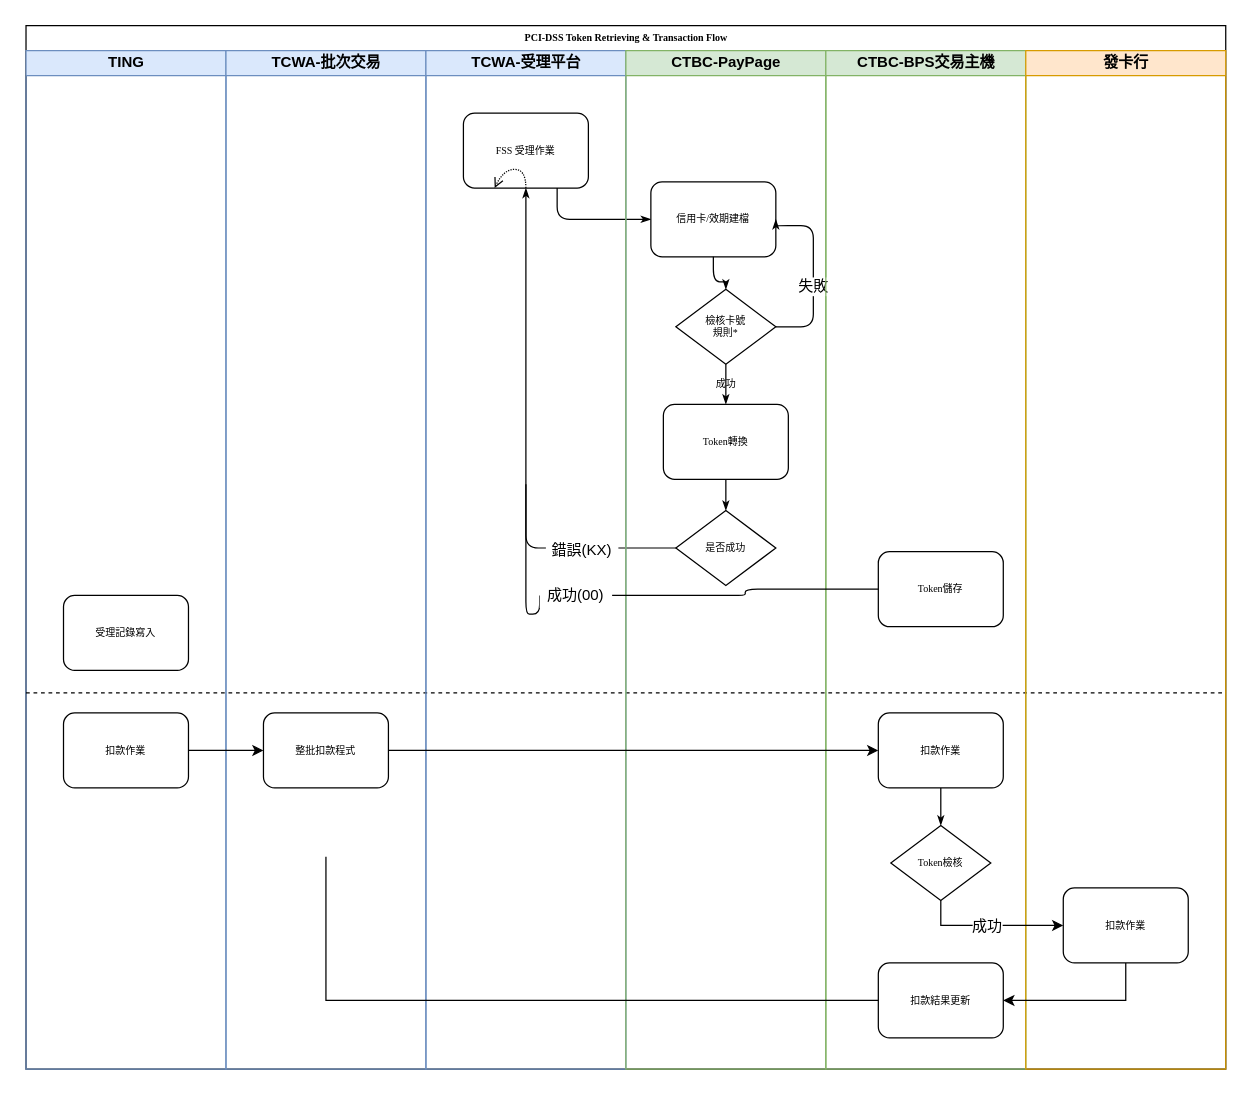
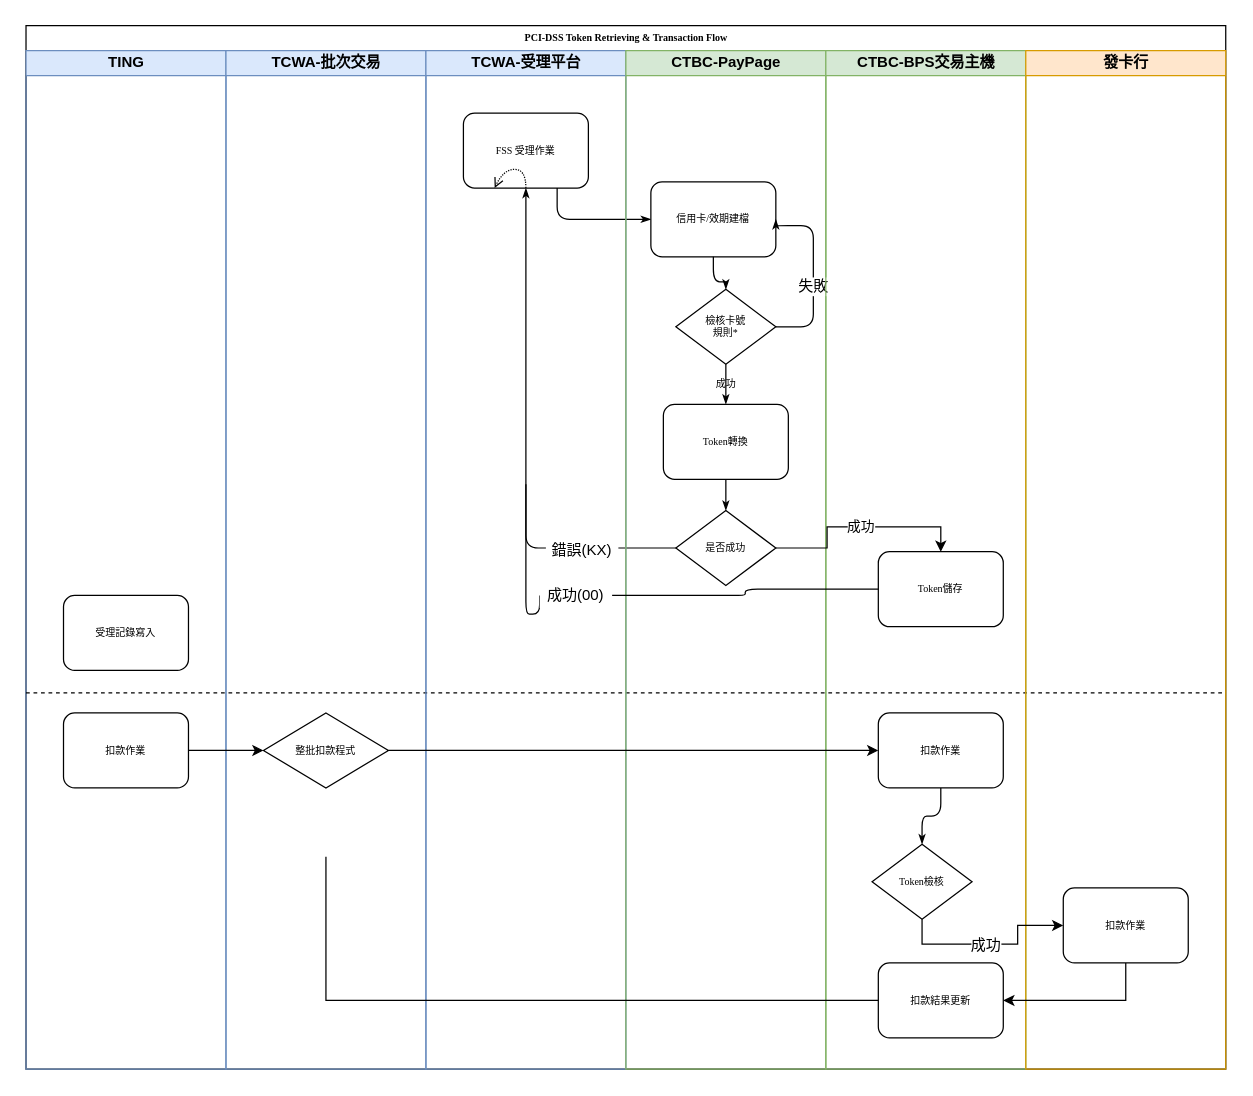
none -> (892, 527)
(326, 751) -> (326, 751)
(941, 863) -> (922, 882)
